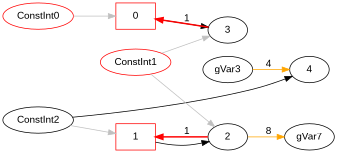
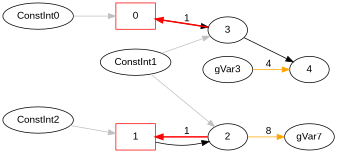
(38, 16) -> (38, 16)
(136, 62) -> (136, 62)
(175, 105) -> (265, 48)
